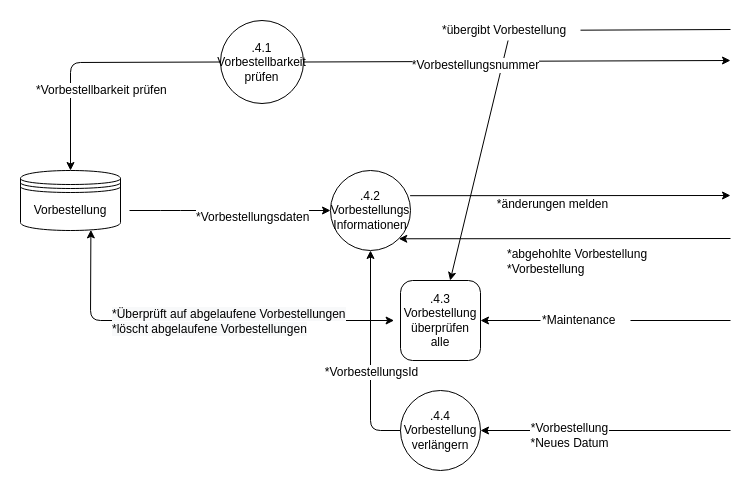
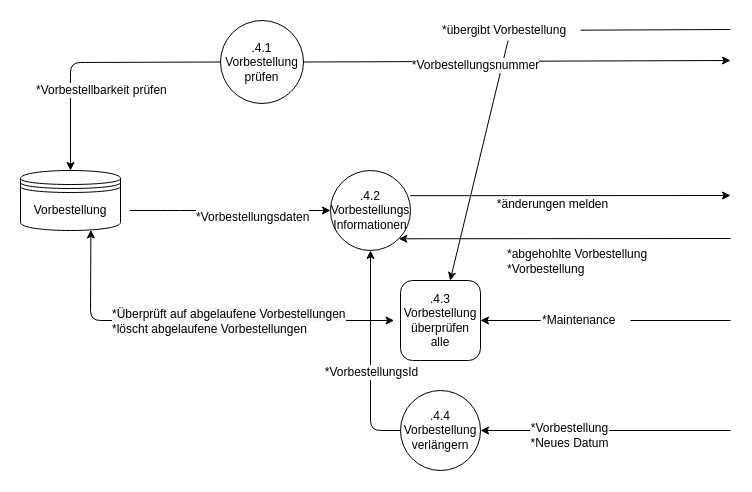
(262, 63) -> (262, 63)
